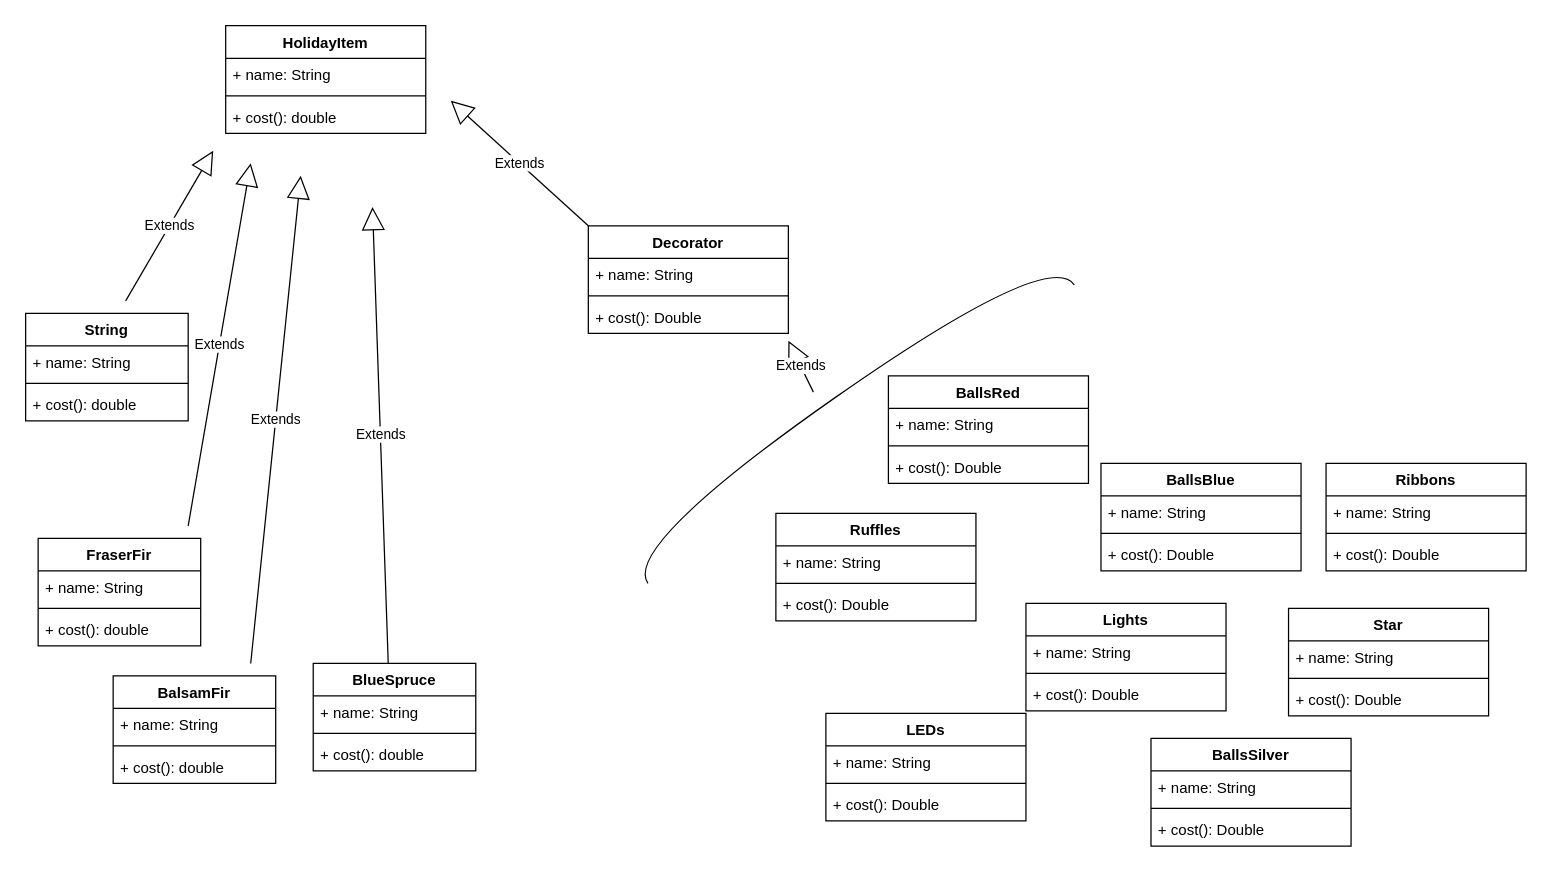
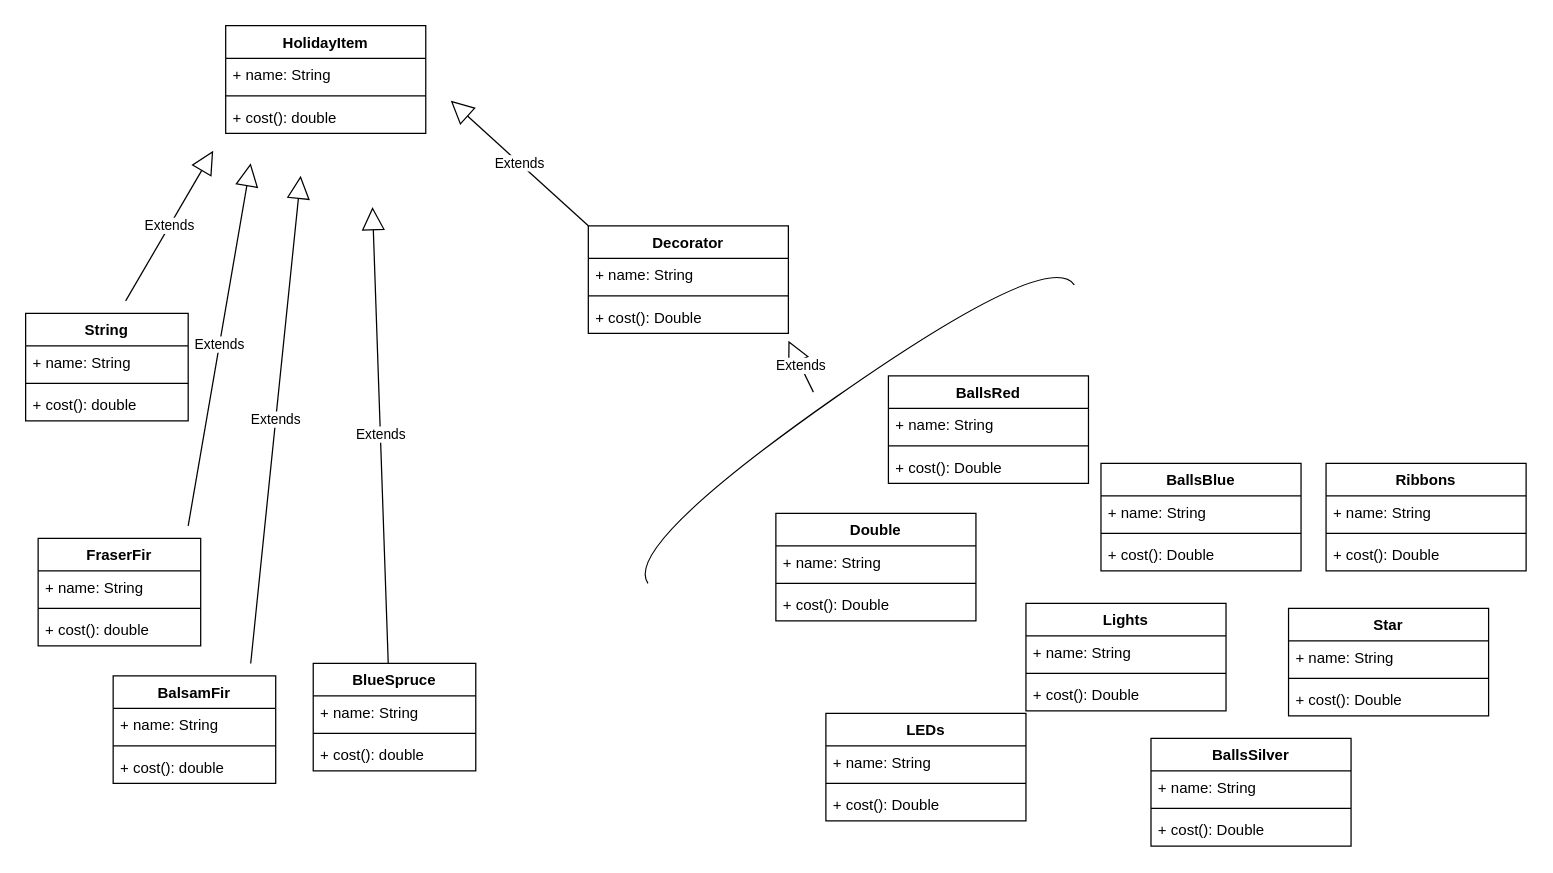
(875, 530) -> (875, 530)
